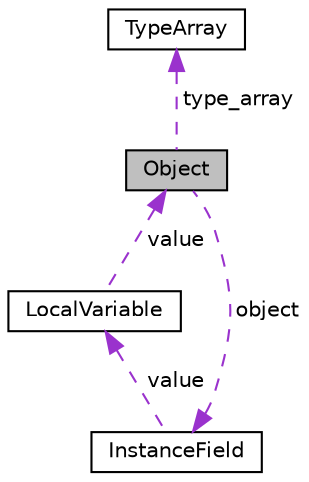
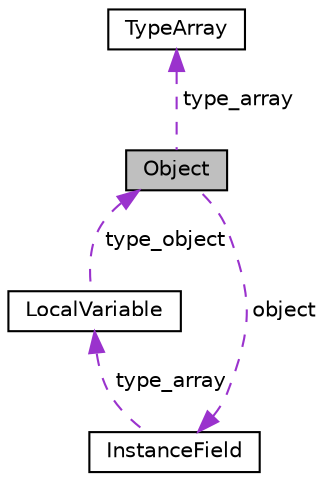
(173, 241) -> (163, 241)
(173, 382) -> (168, 382)
